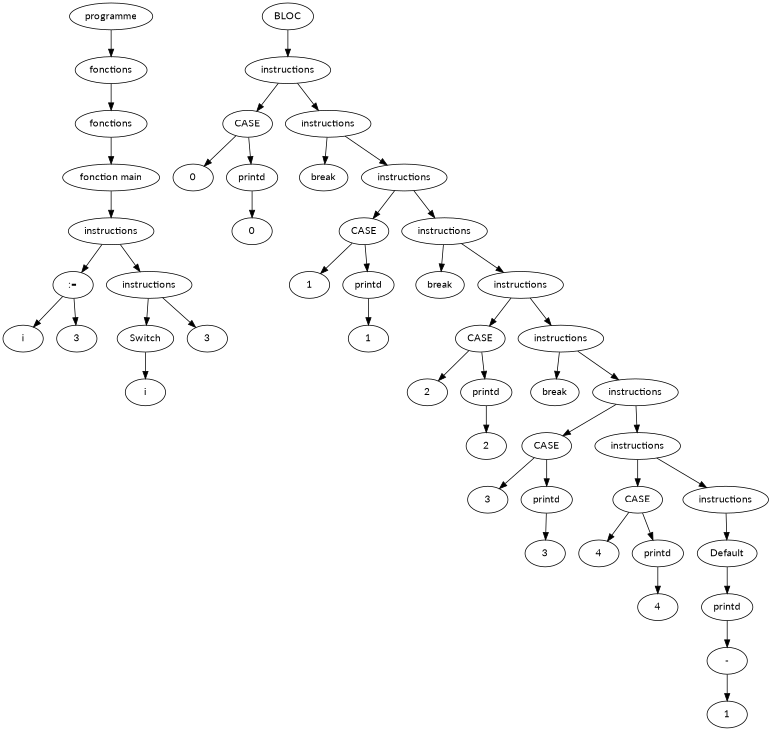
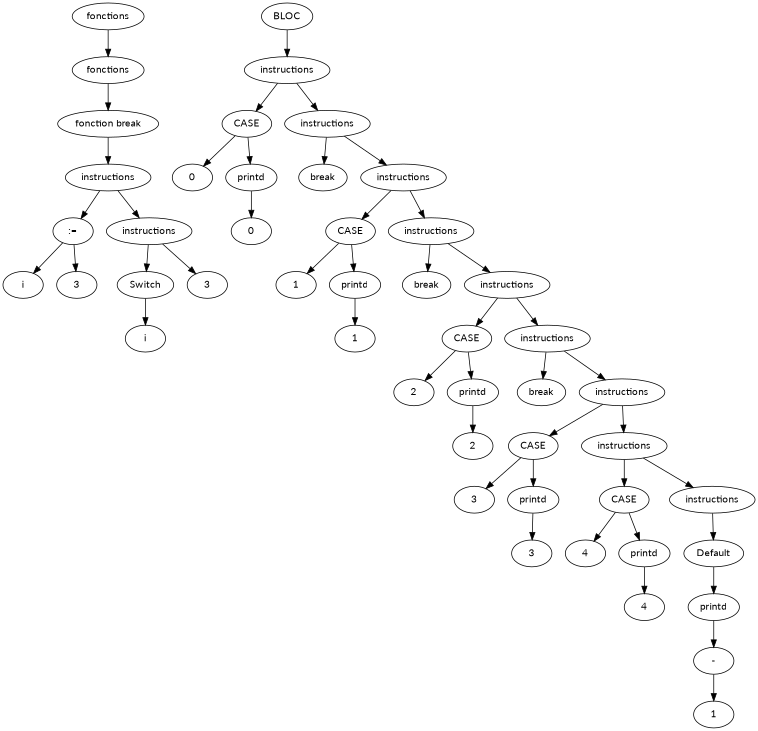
(111, 16) -> none
(111, 178) -> (108, 124)
